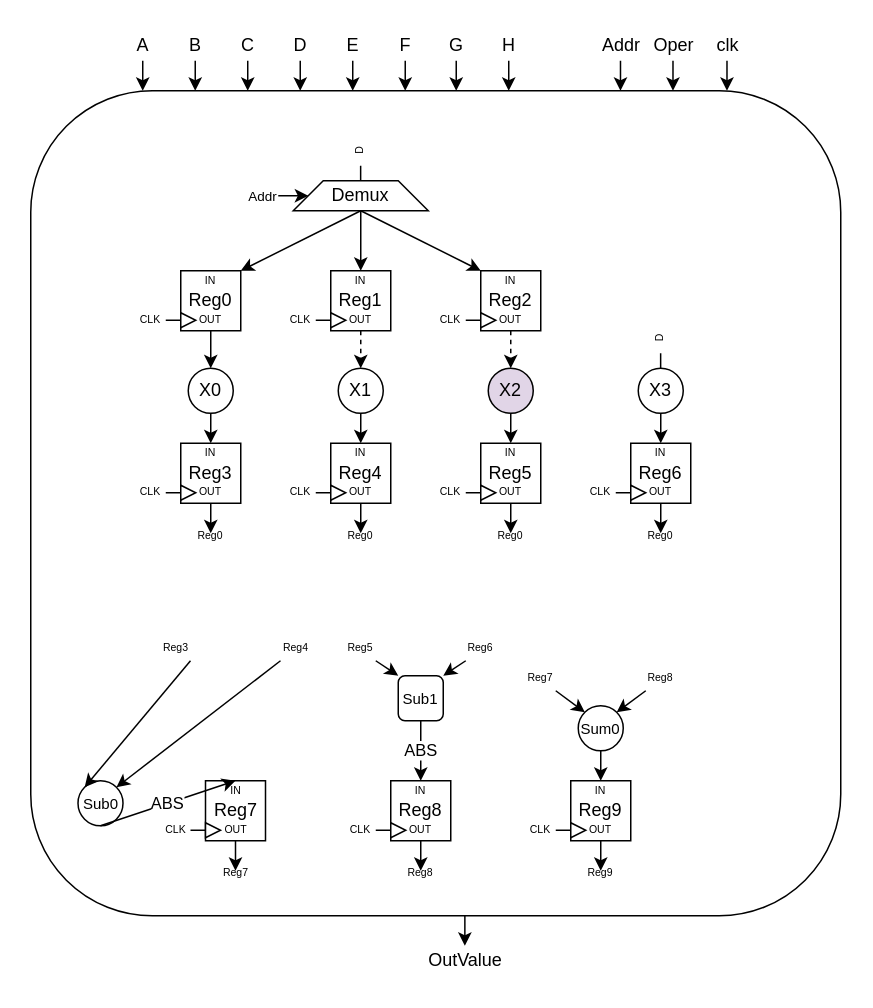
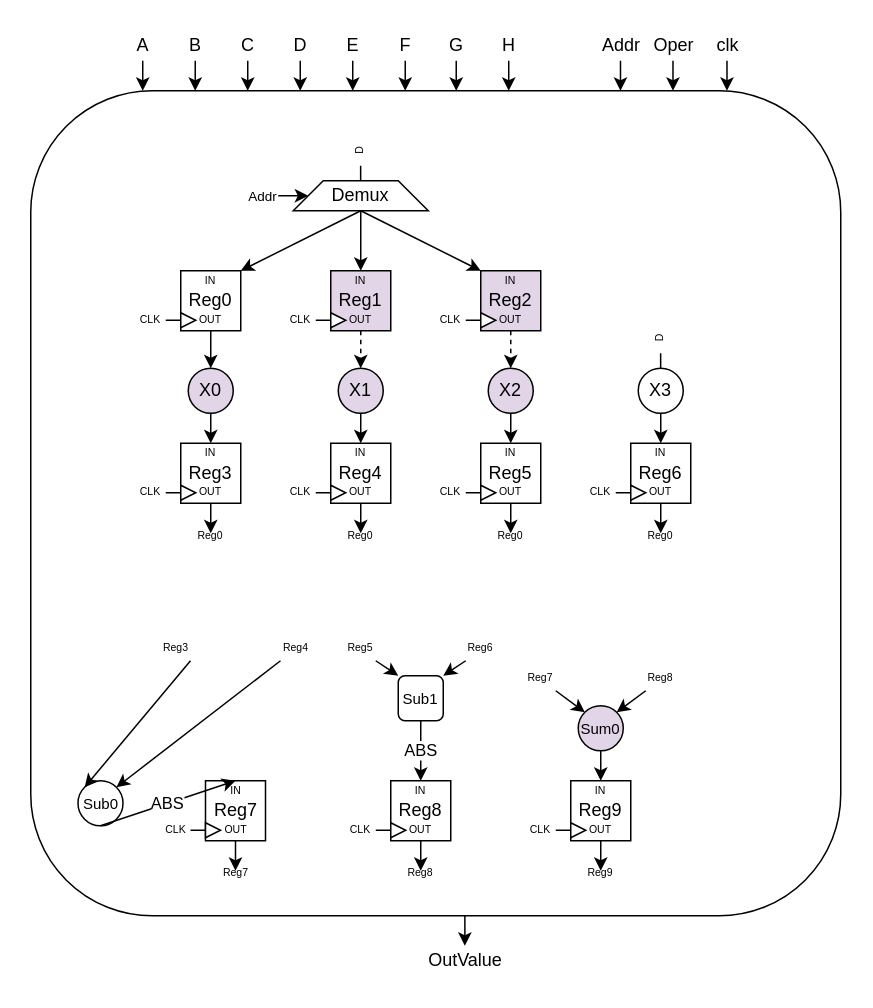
(361, 301) -> (361, 301)
(511, 301) -> (511, 301)
(211, 391) -> (211, 391)
(361, 391) -> (361, 391)
(601, 728) -> (601, 728)
